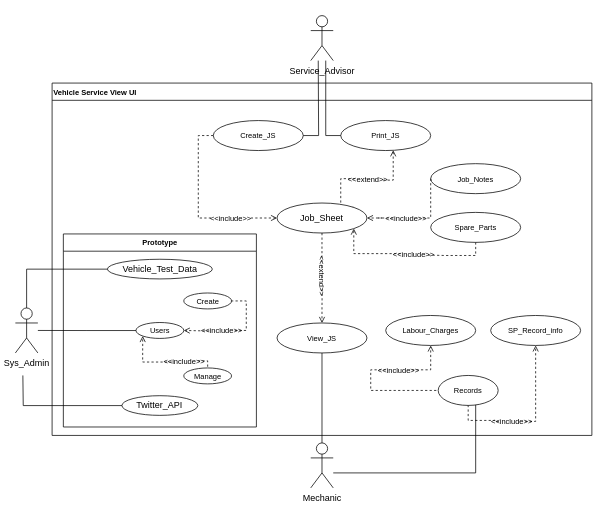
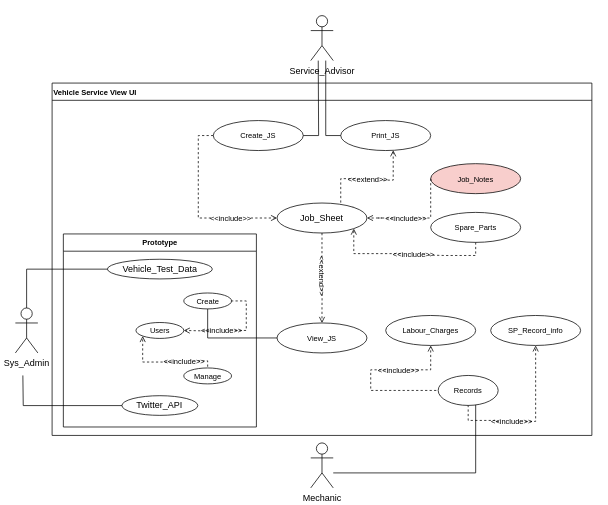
(476, 179) -> (476, 179)
(87, 330) -> none
(322, 398) -> (228, 338)
